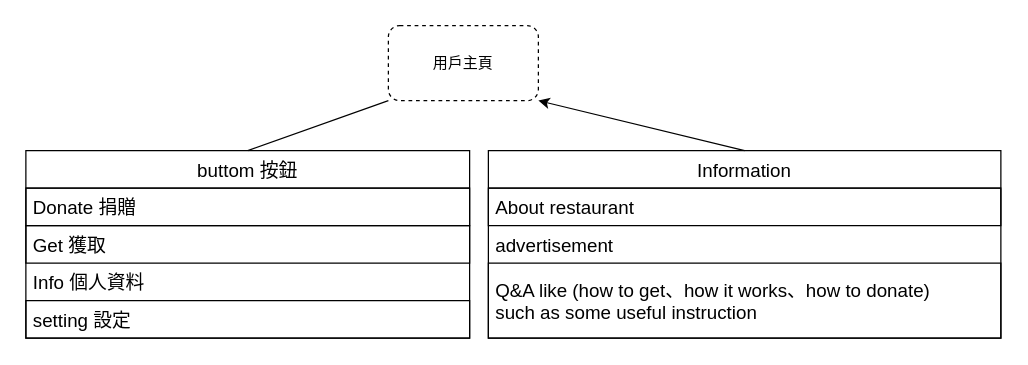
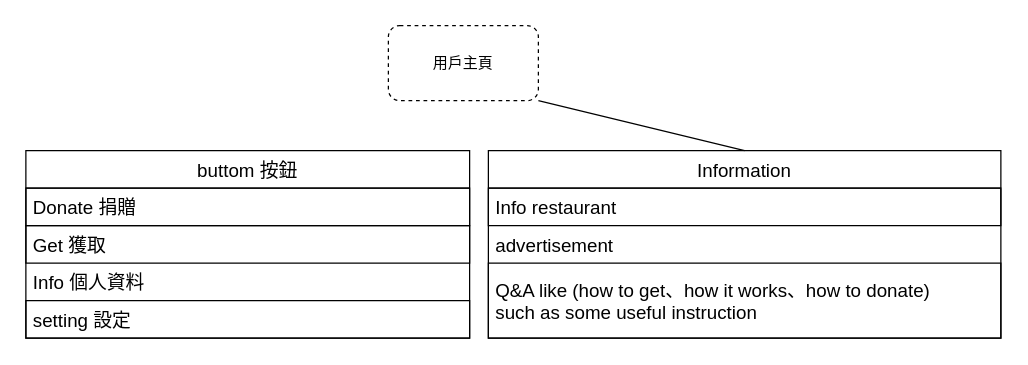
(548, 103) -> (544, 102)
(318, 125) -> none
(577, 208) -> (571, 208)
